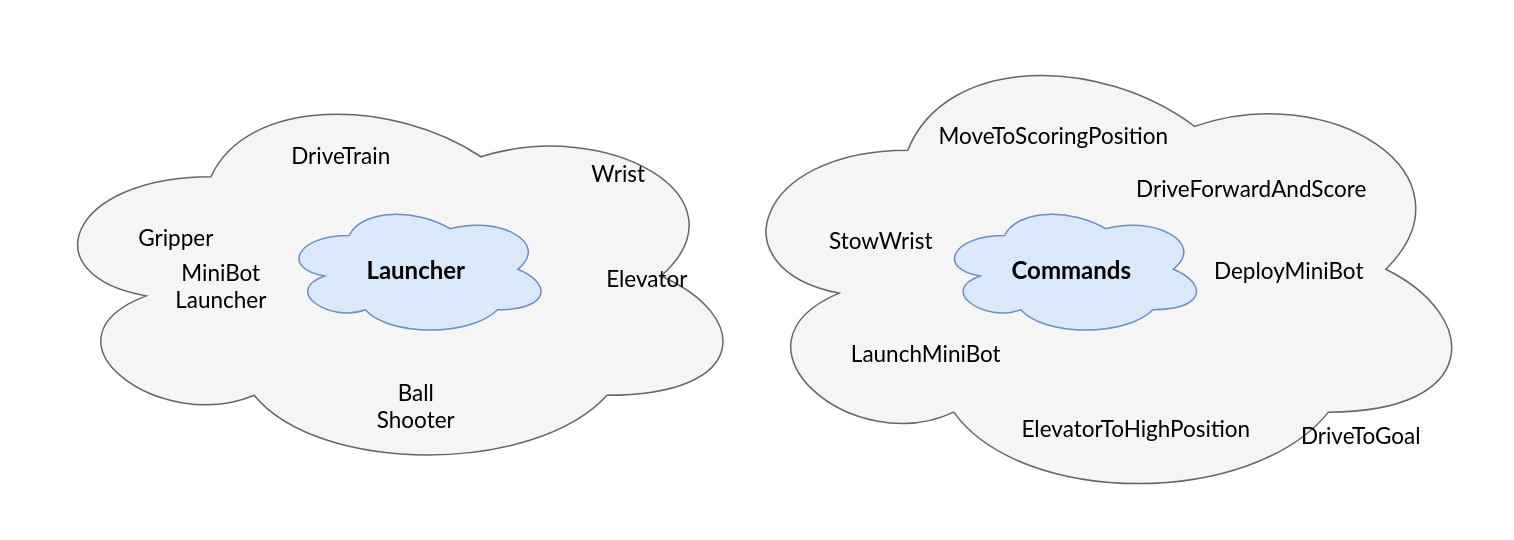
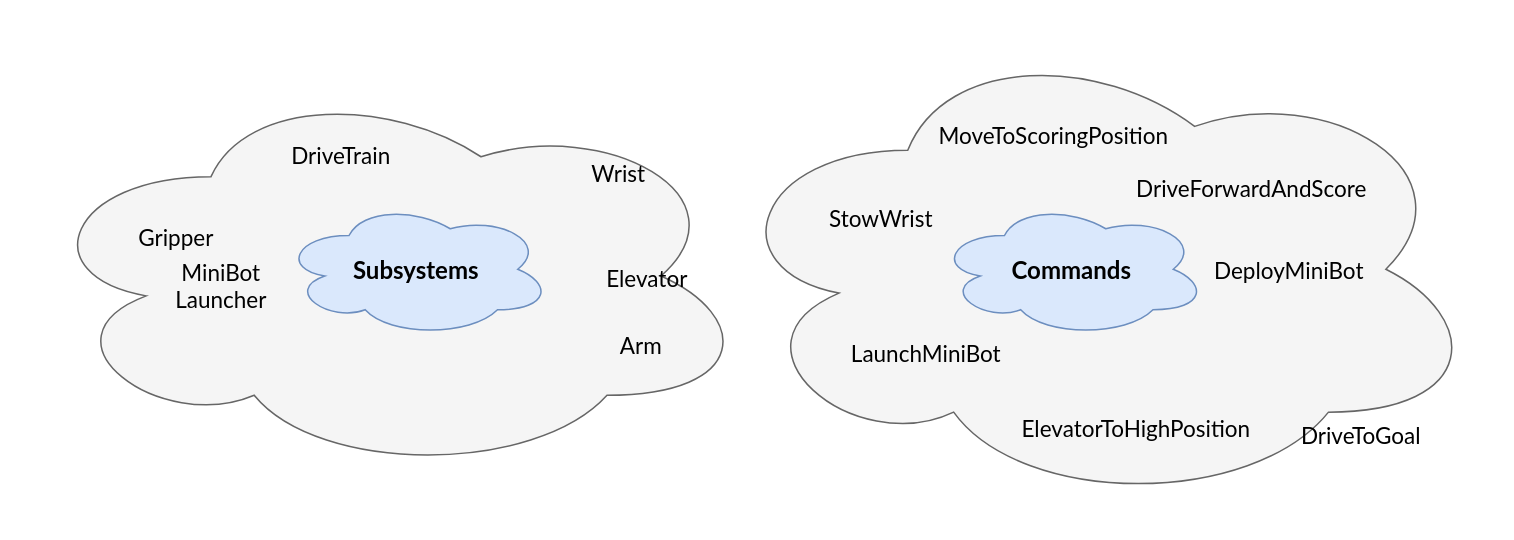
(881, 239) -> (881, 217)
(416, 269) -> (416, 269)
none -> (641, 344)
(416, 404) -> none
